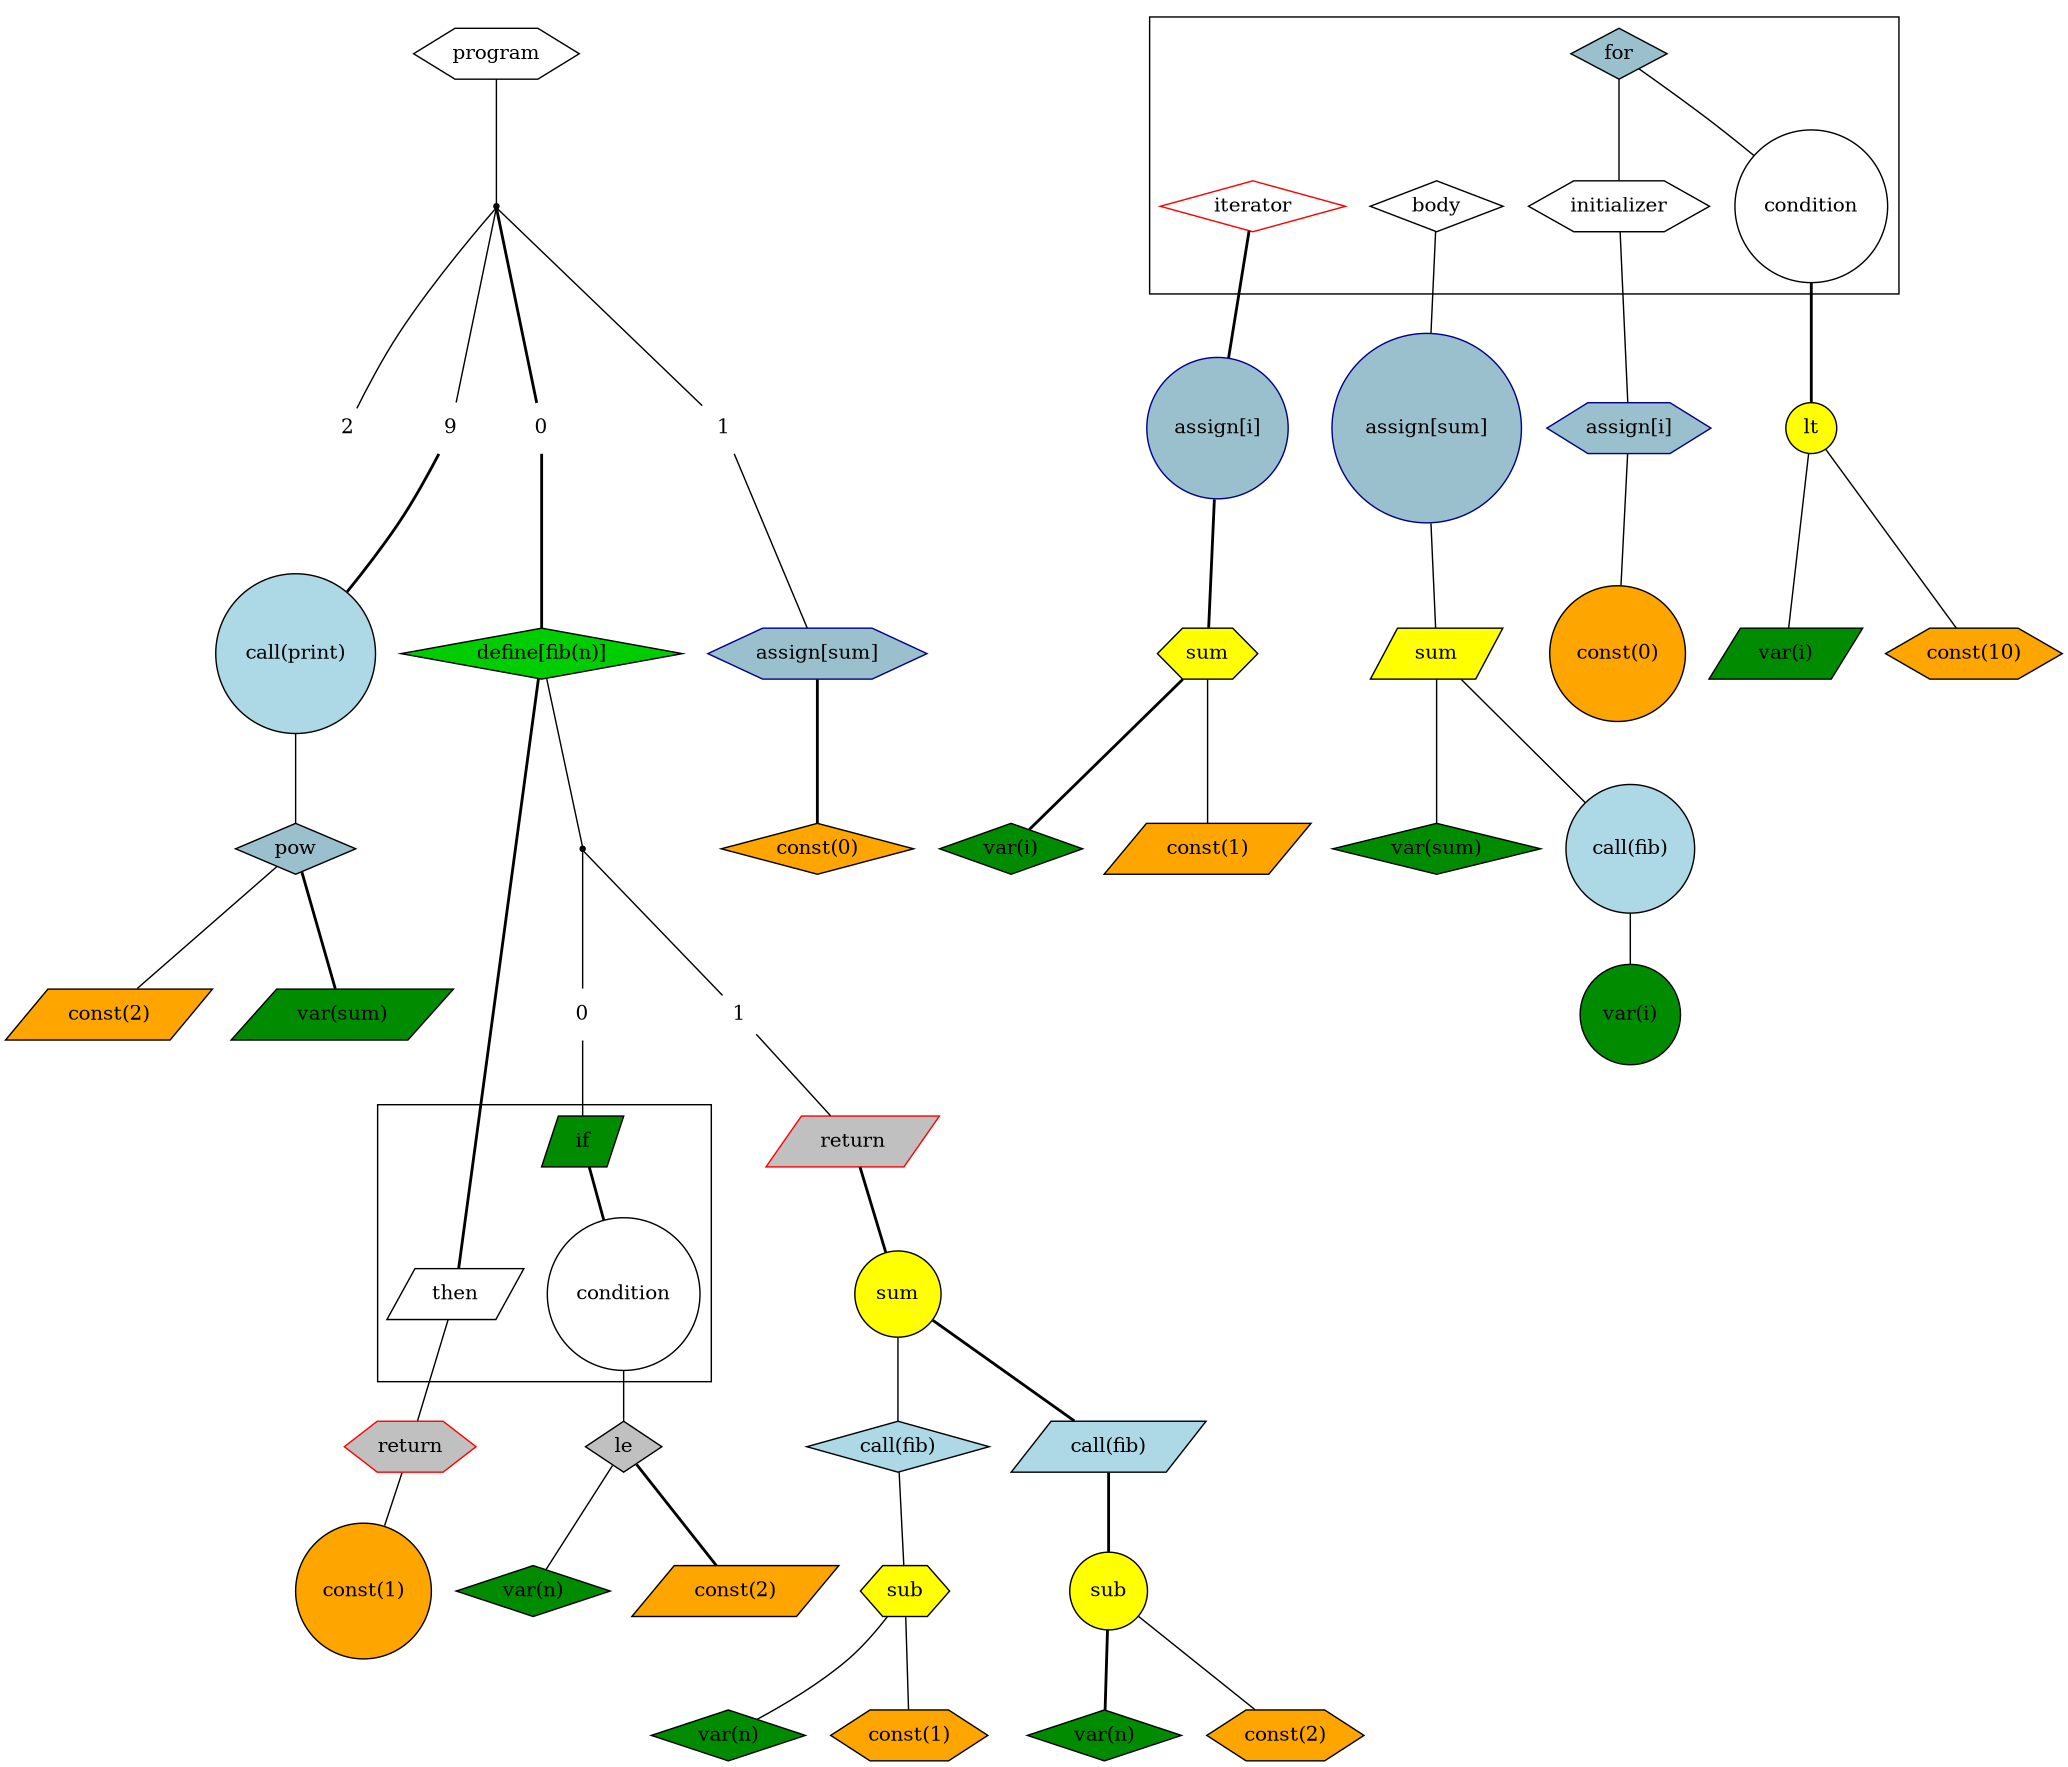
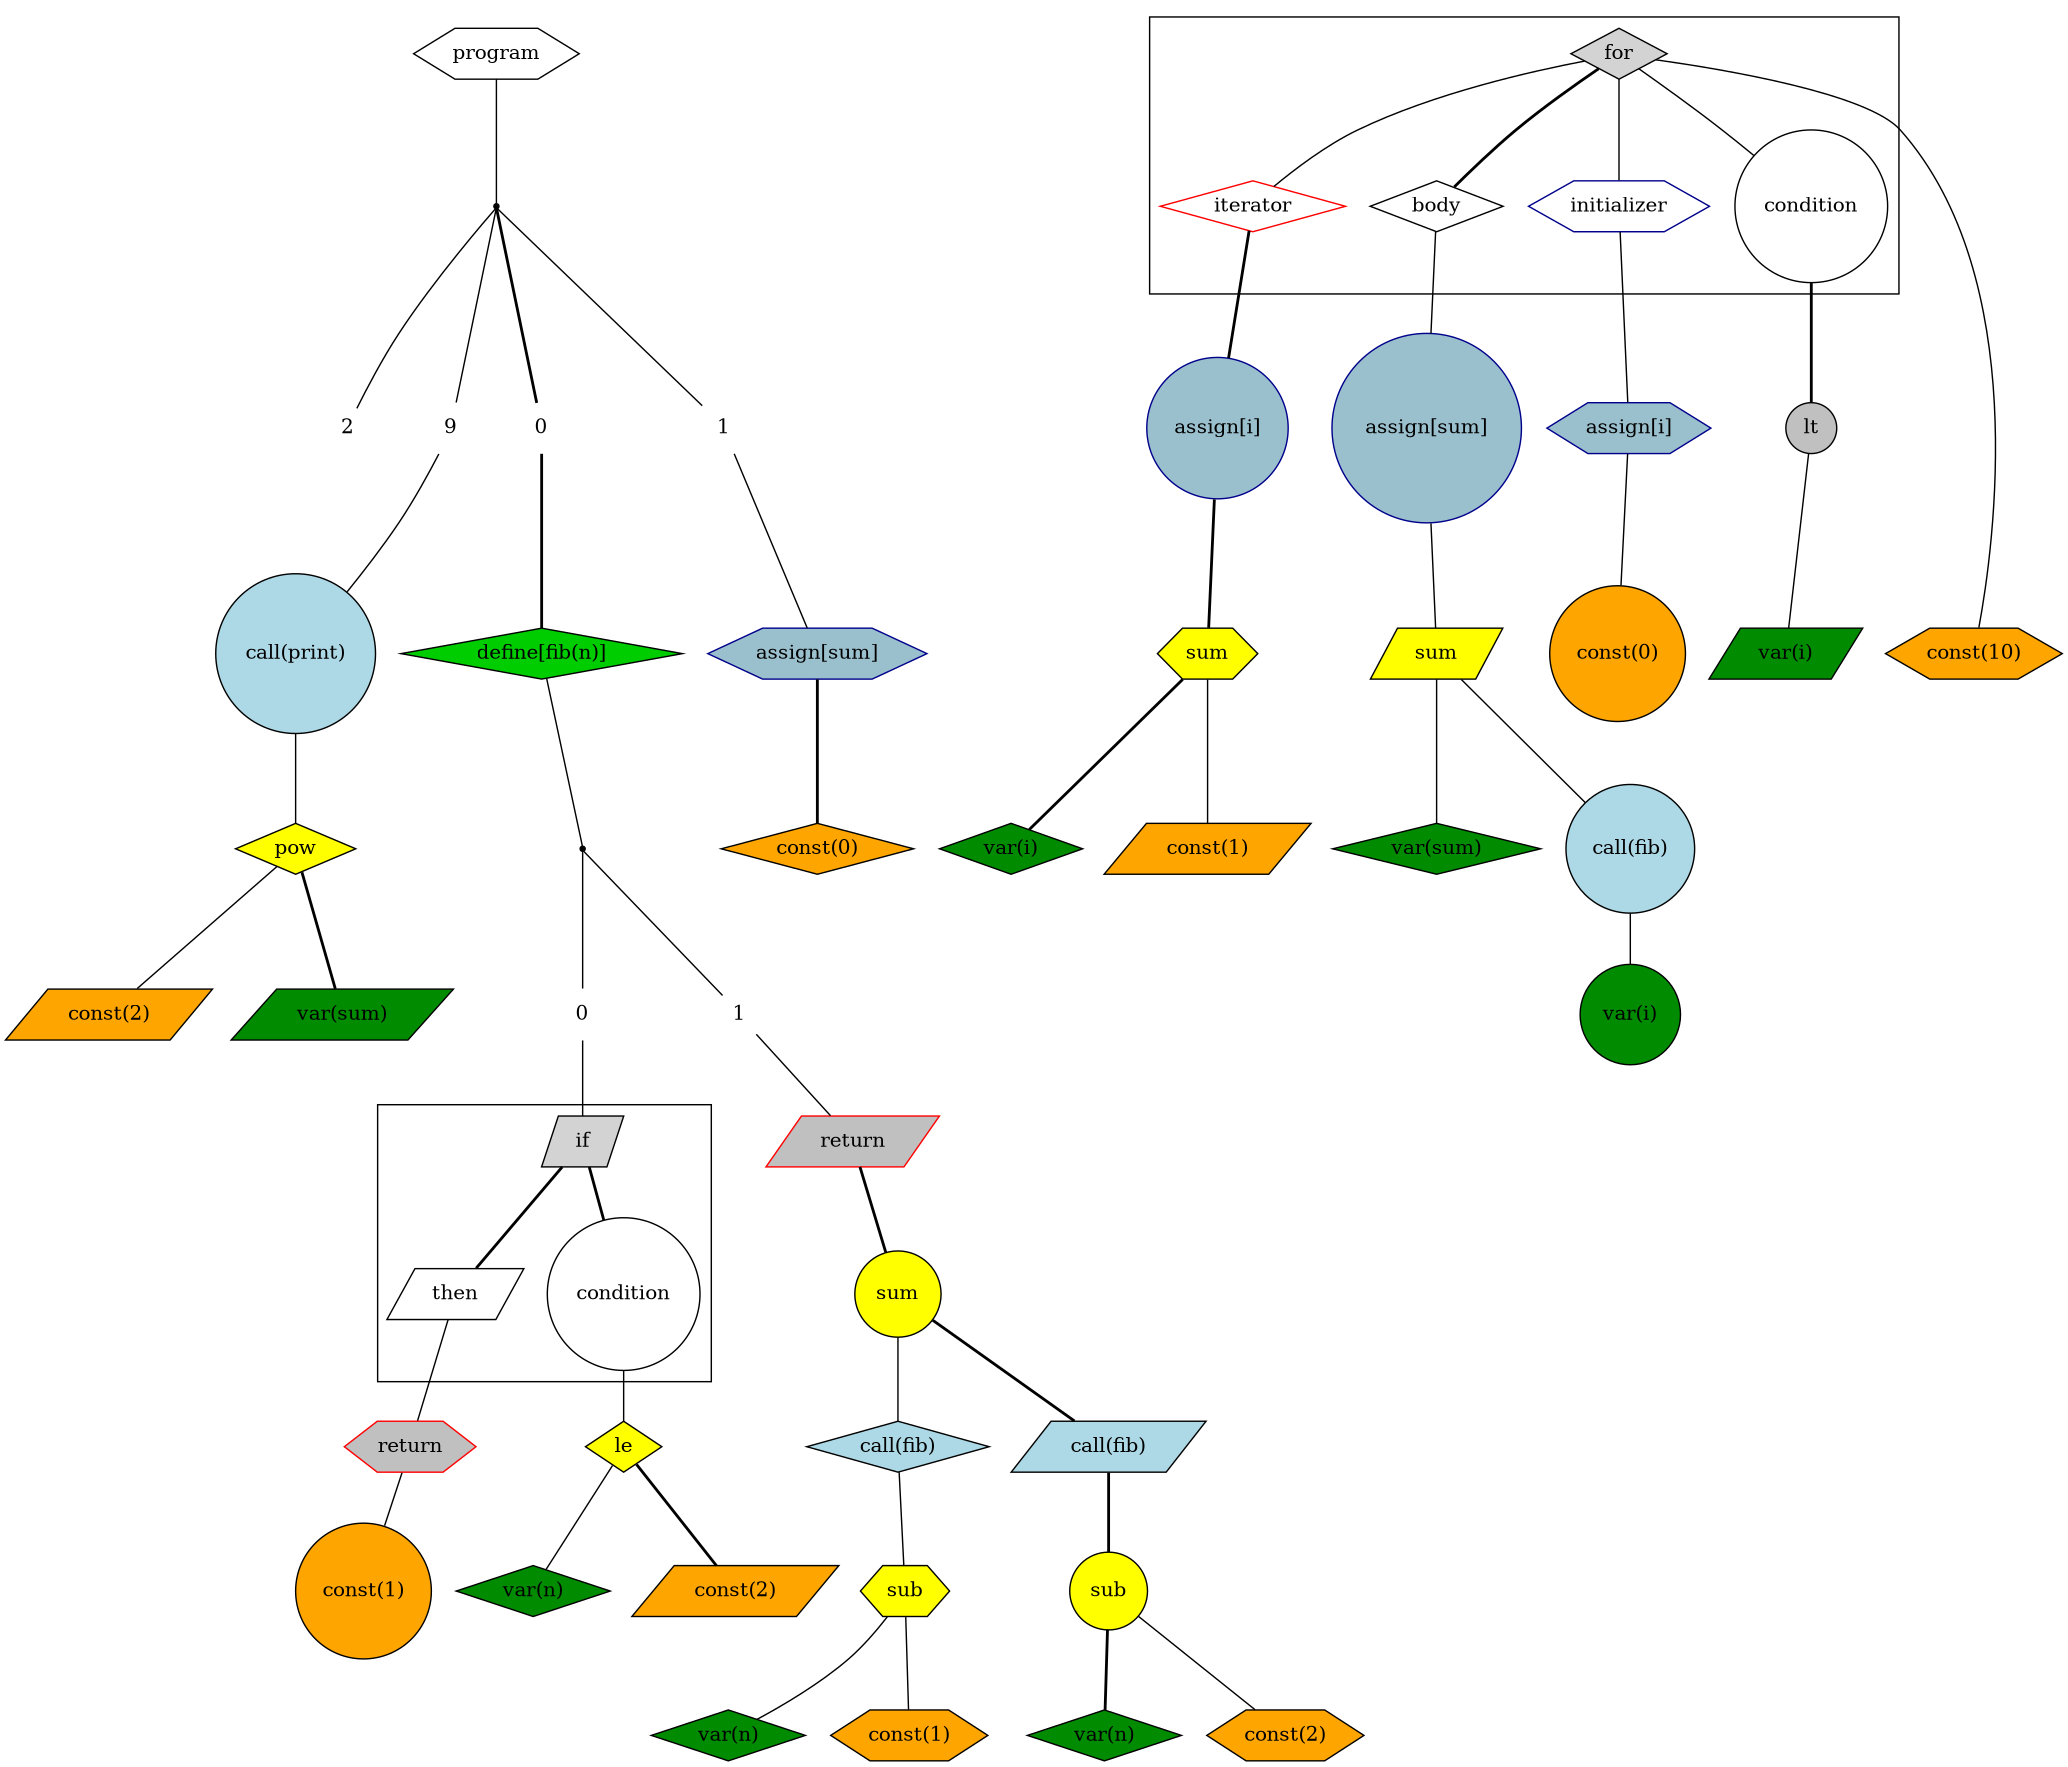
(1619, 54) -> (1619, 54)
none -> (1421, 104)
none -> (1523, 124)
(1619, 206) -> (1619, 206)
(1811, 428) -> (1811, 428)
(397, 526) -> (397, 526)
(1891, 539) -> (1964, 244)
(296, 849) -> (296, 849)
(499, 974) -> (519, 1218)
(583, 1141) -> (583, 1141)
(624, 1447) -> (624, 1447)
